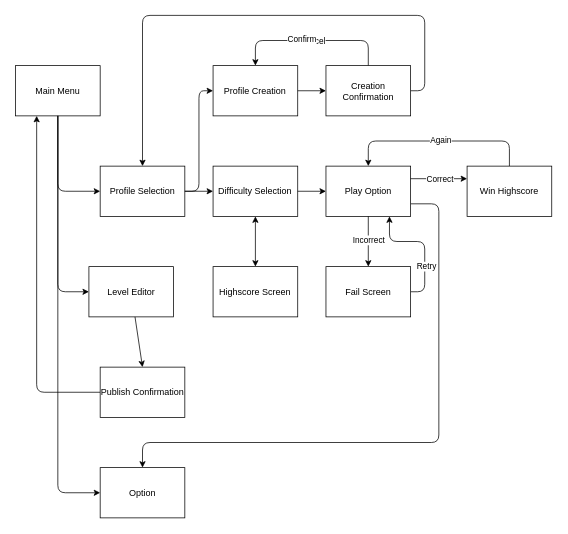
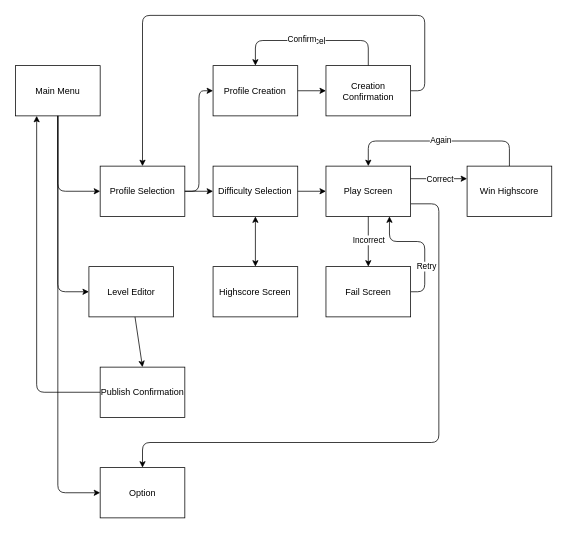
(368, 192) -> (368, 192)
